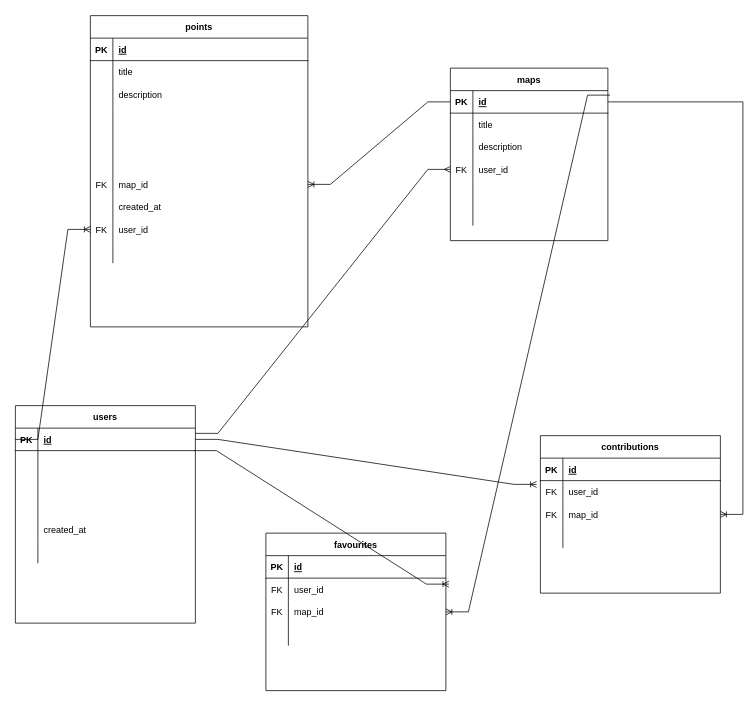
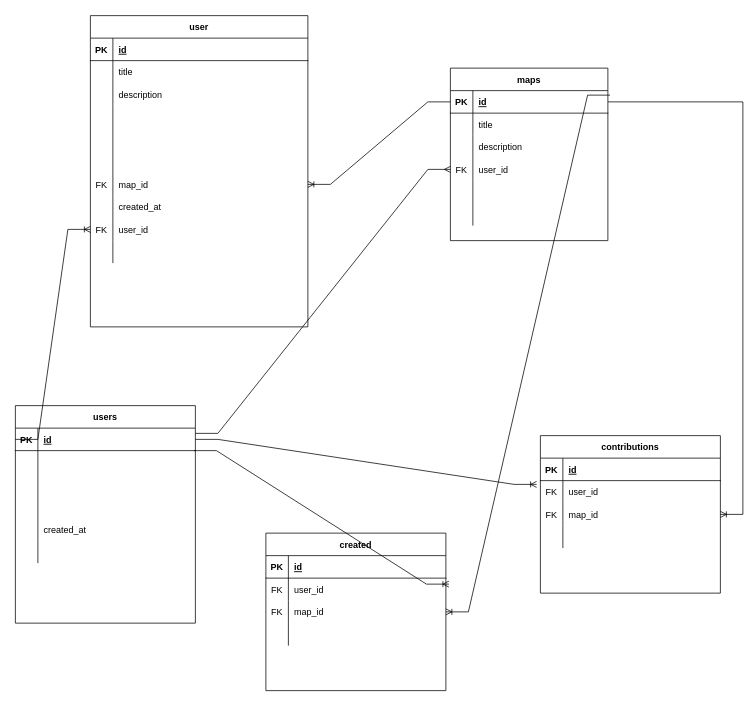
(199, 27) -> (199, 27)
(356, 545) -> (356, 545)
